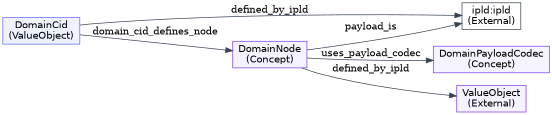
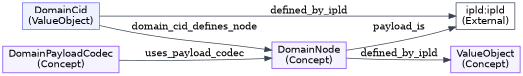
(367, 60) -> (192, 60)
(491, 99) -> (485, 59)
